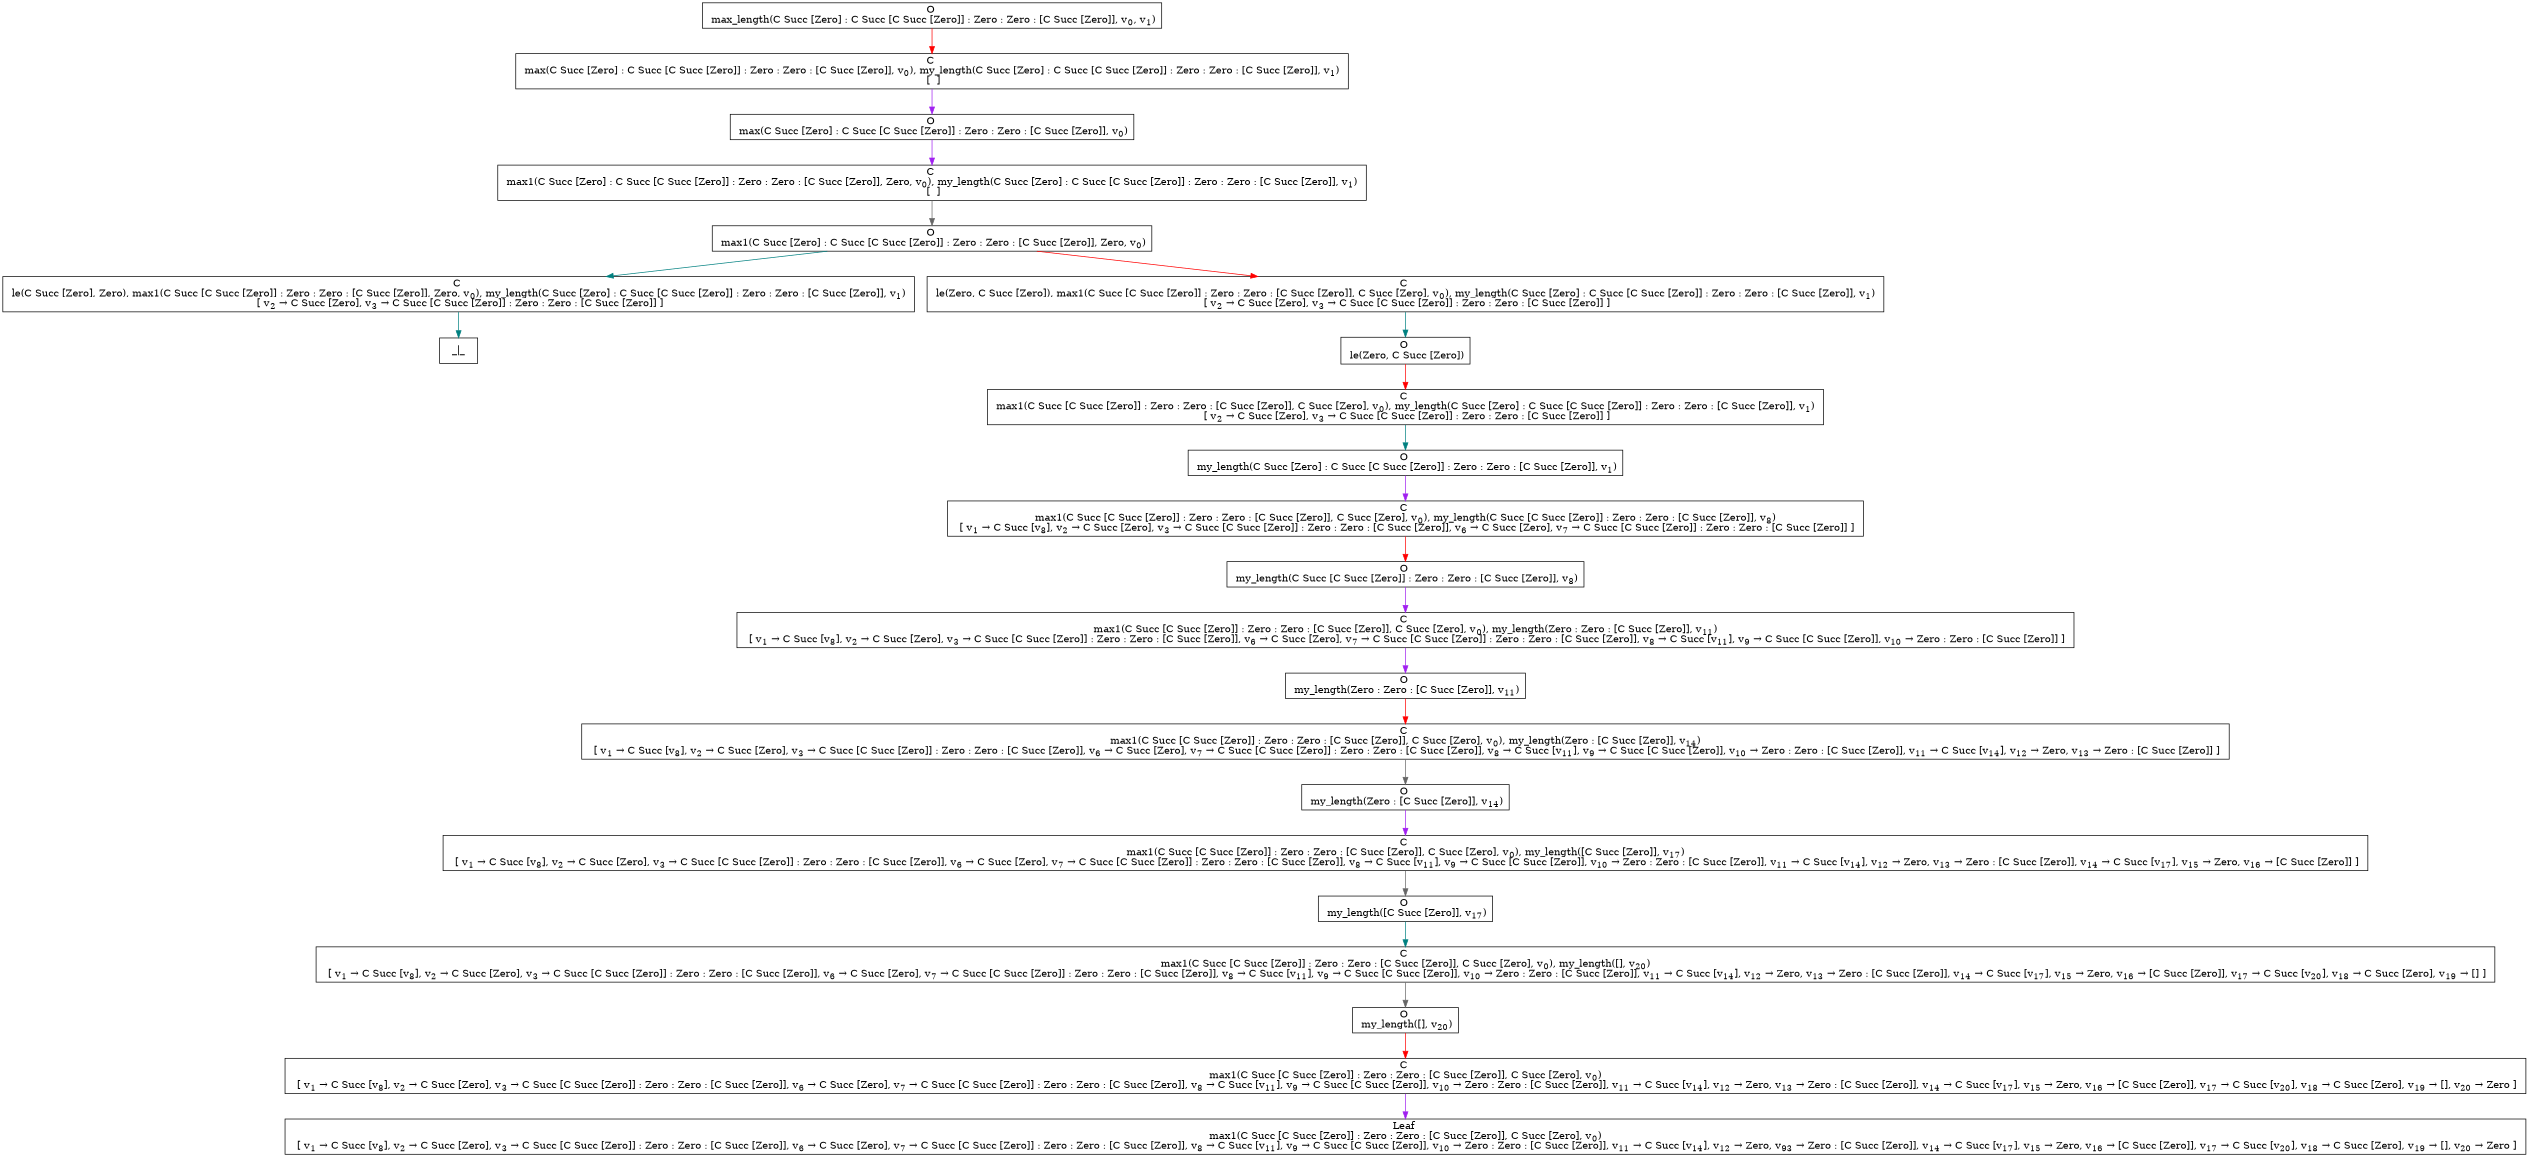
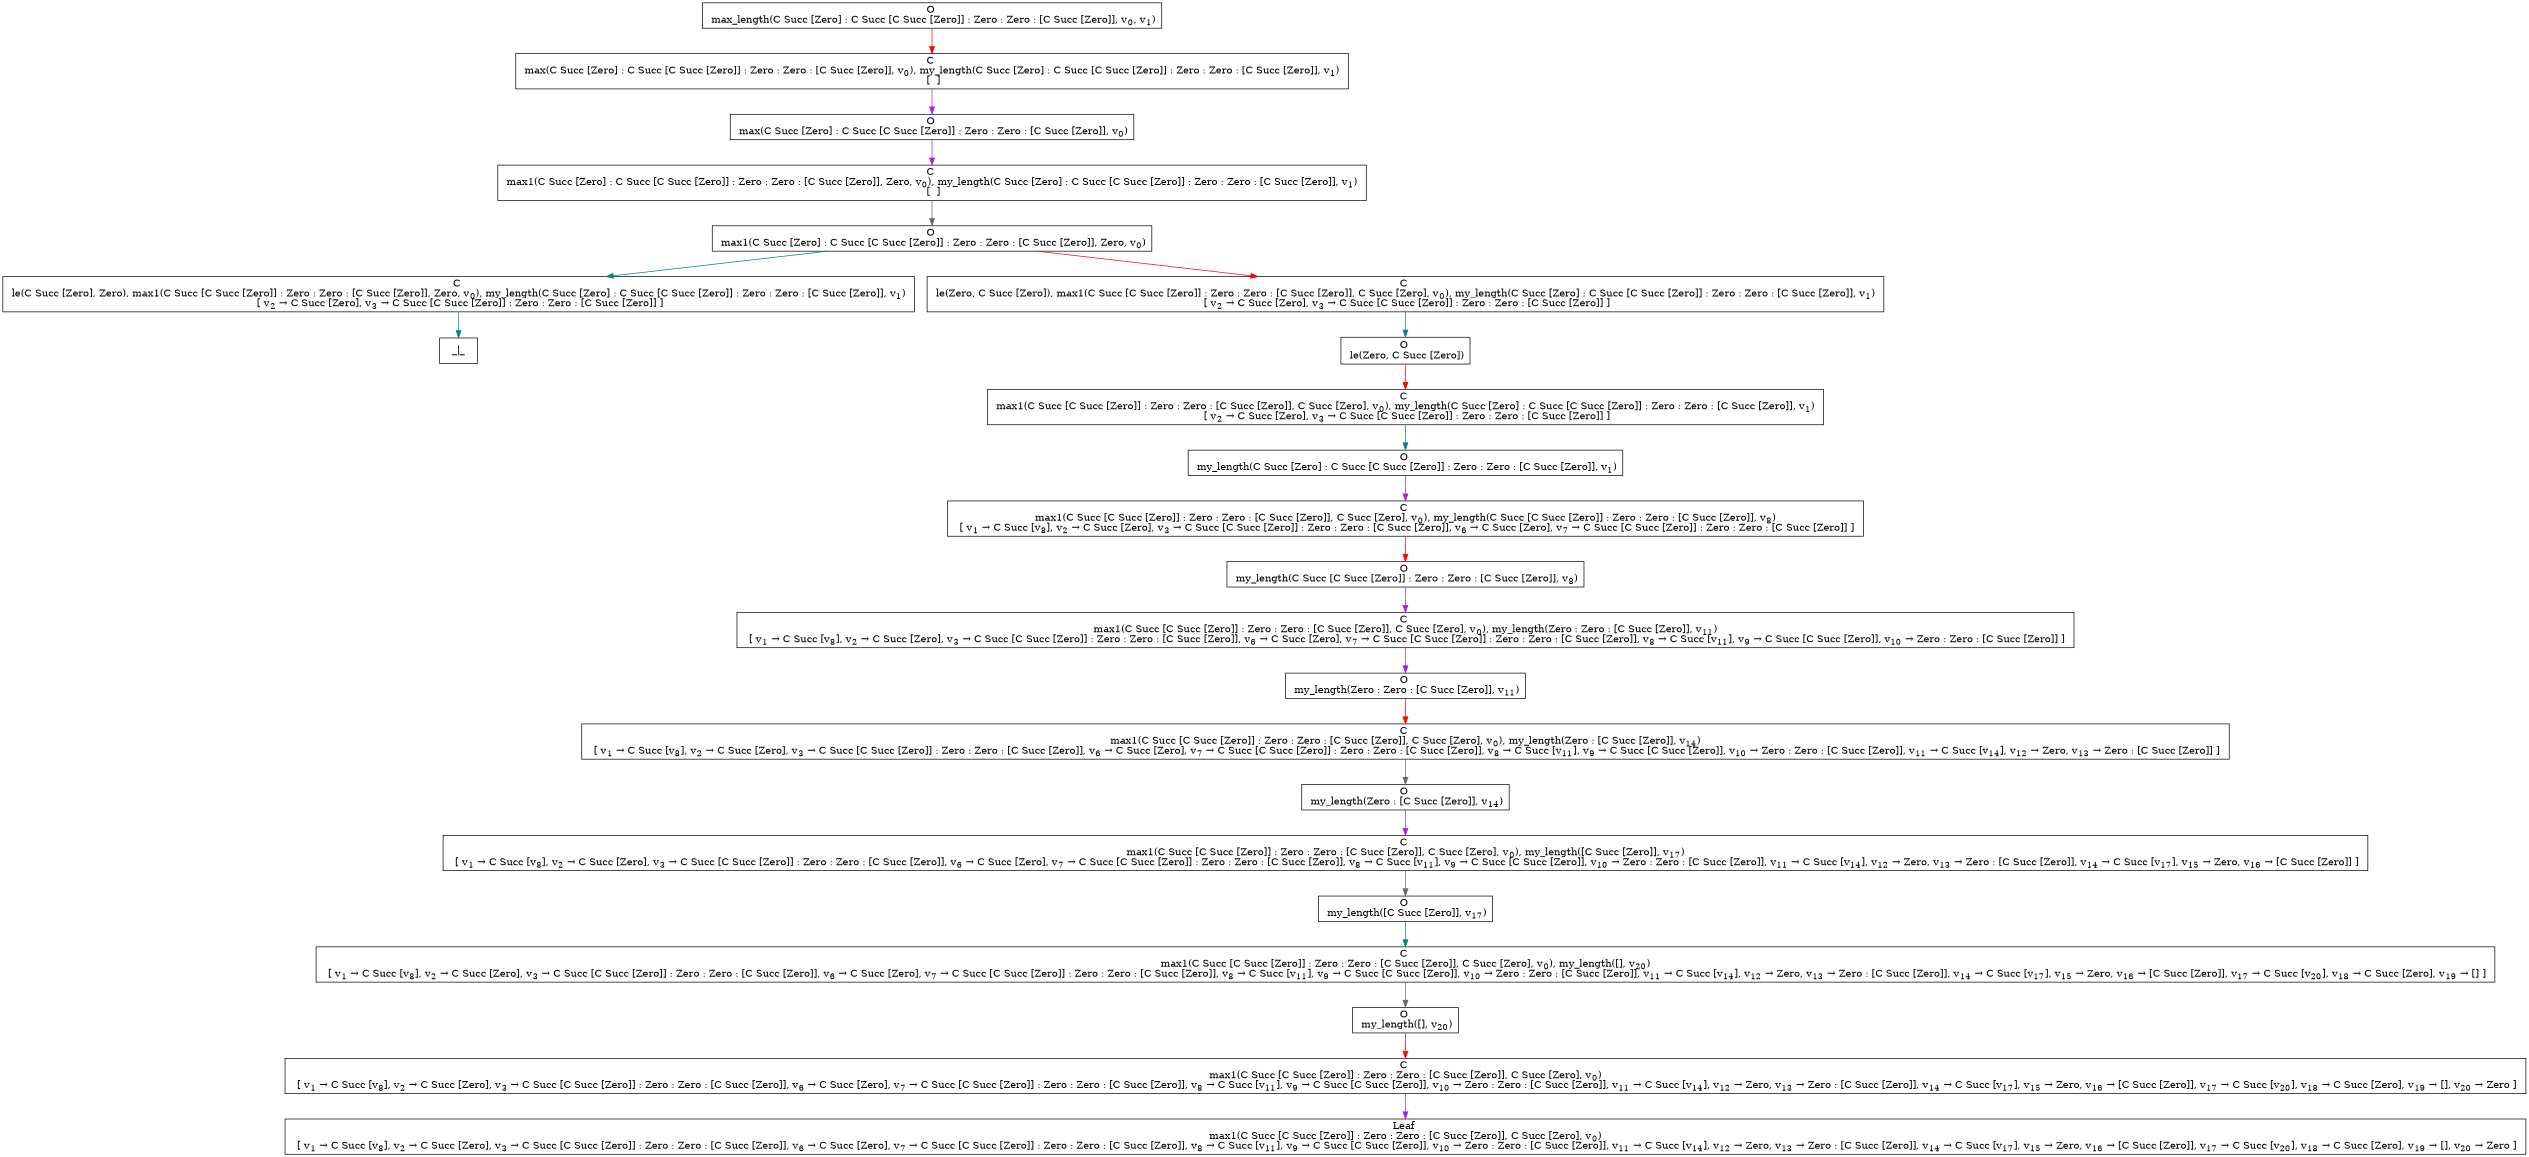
(1787, 1146) -> (1787, 1146)
